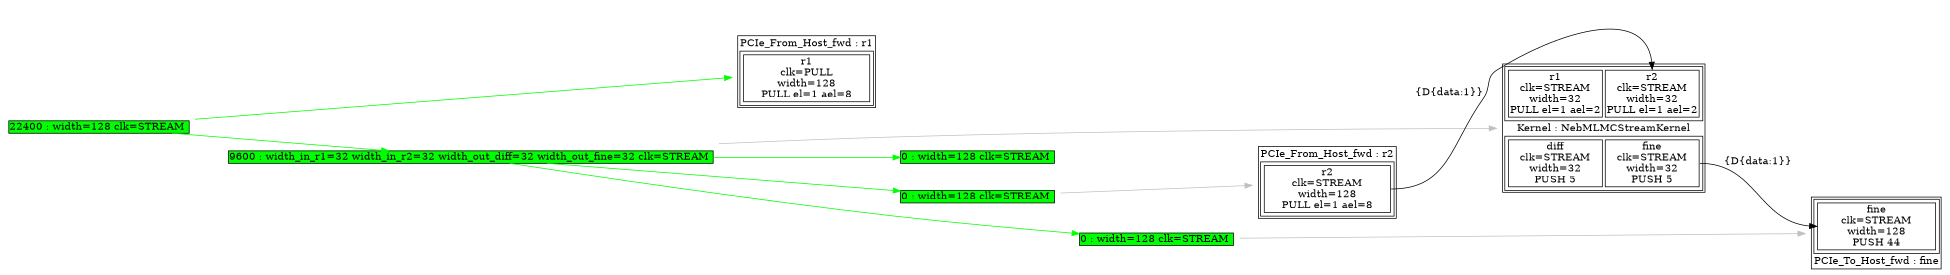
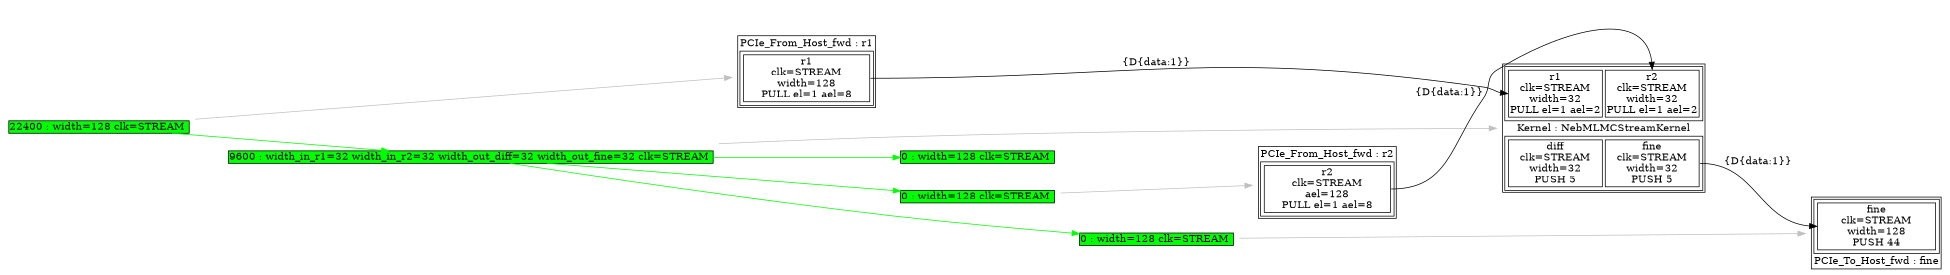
none -> (1186, 68)
(807, 72) -> (807, 72)
(460, 99) -> (460, 99)
(1327, 194) -> (1327, 194)
